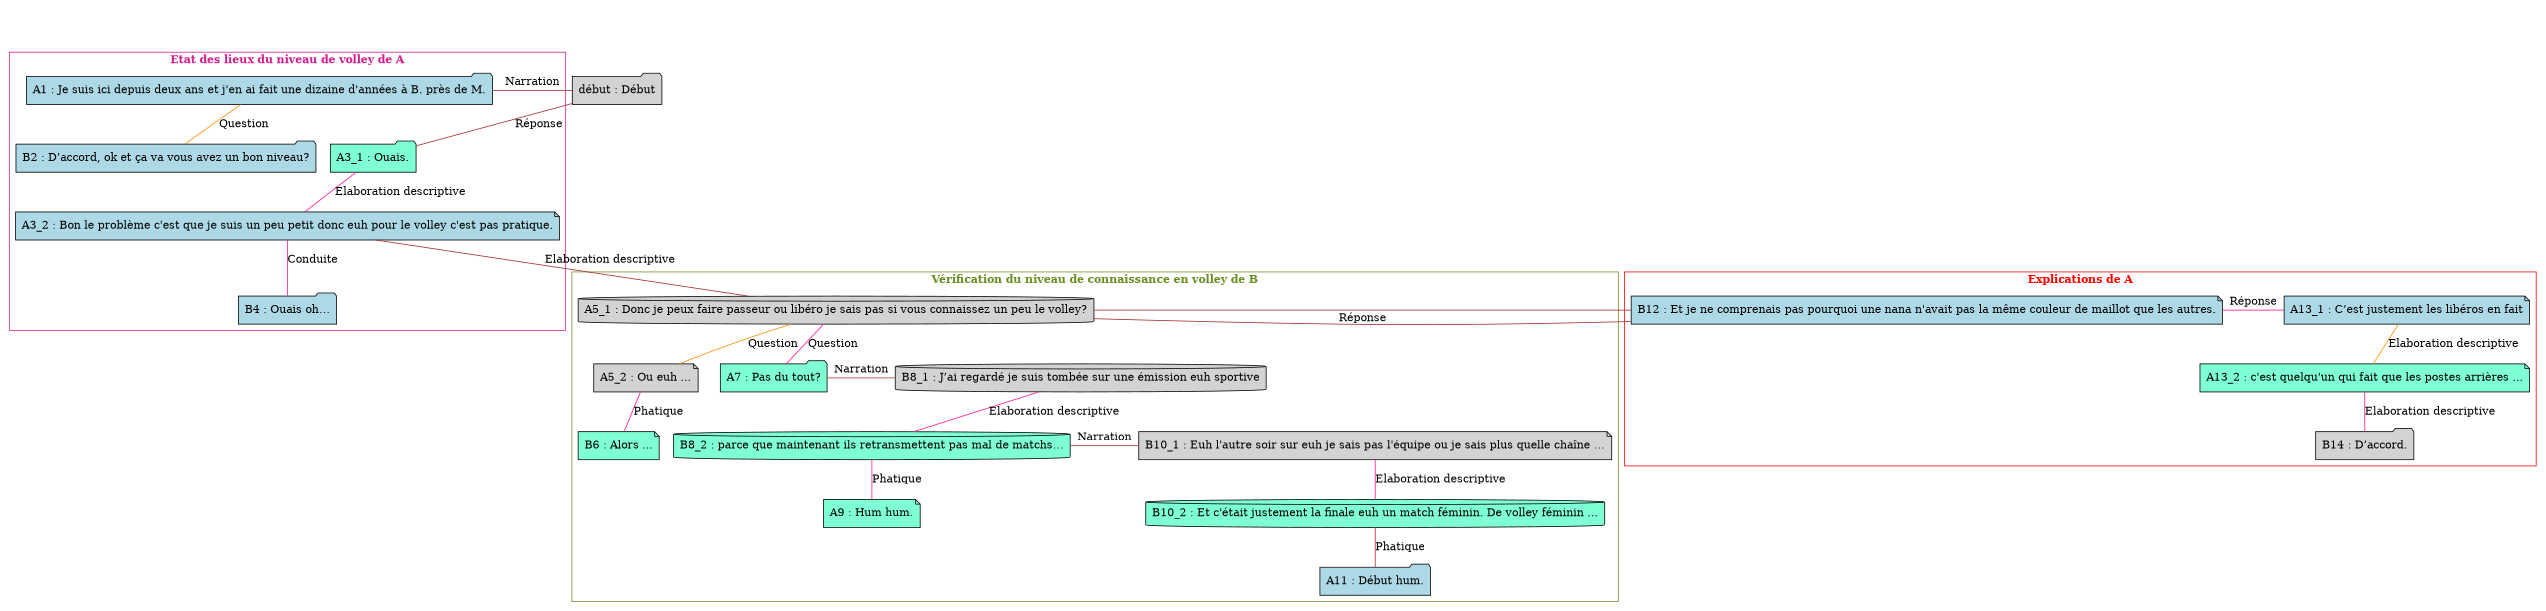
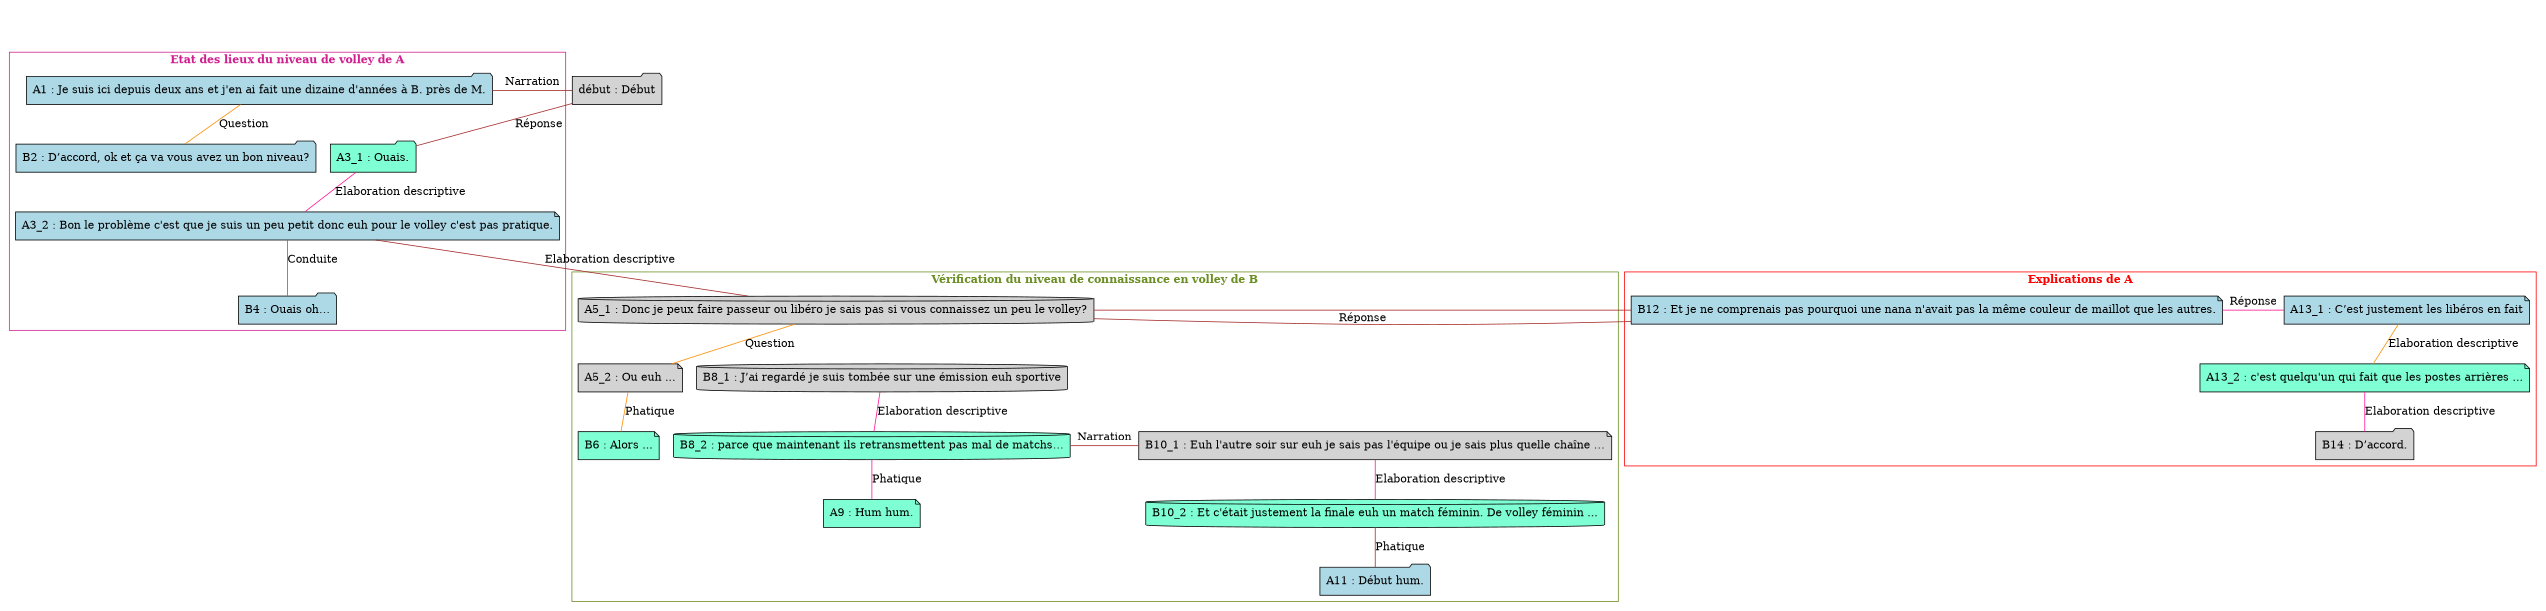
(774, 378) -> none
(632, 412) -> (624, 412)
